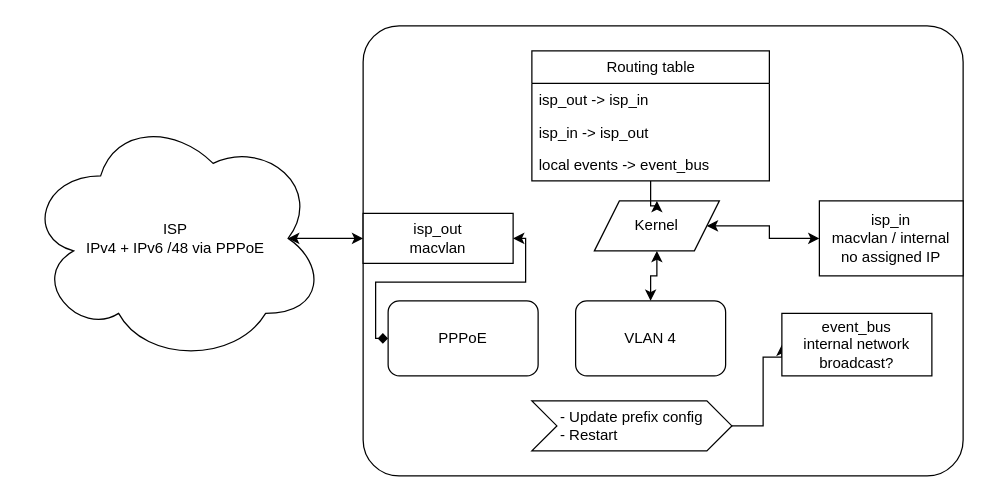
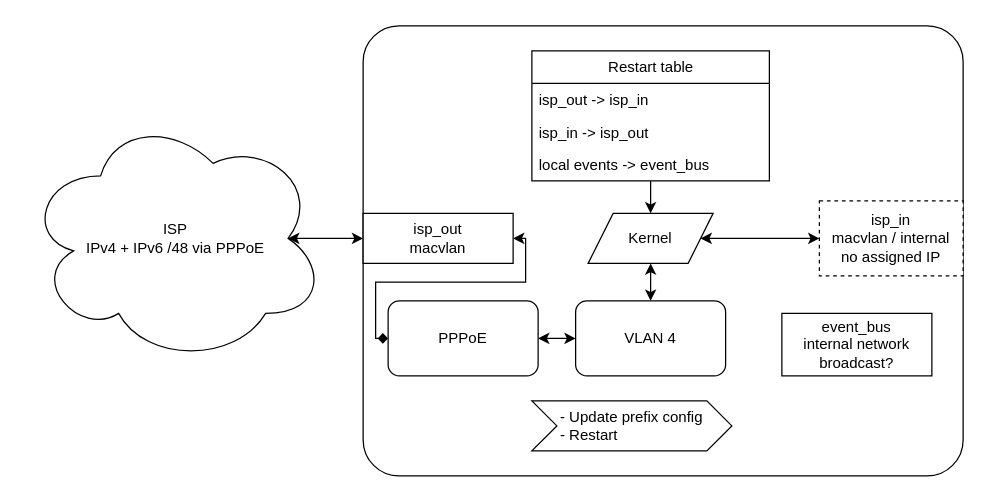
(651, 67) -> (651, 67)
(657, 226) -> (651, 238)
(891, 238) -> (891, 238)
none -> (556, 338)
(763, 396) -> none
